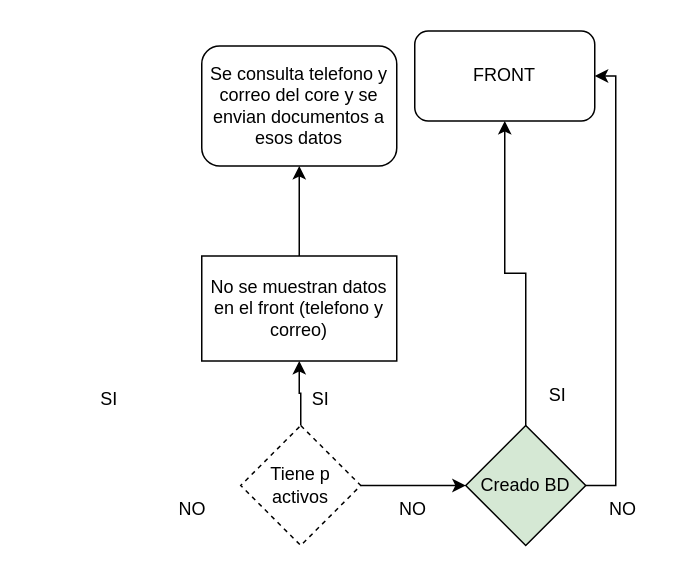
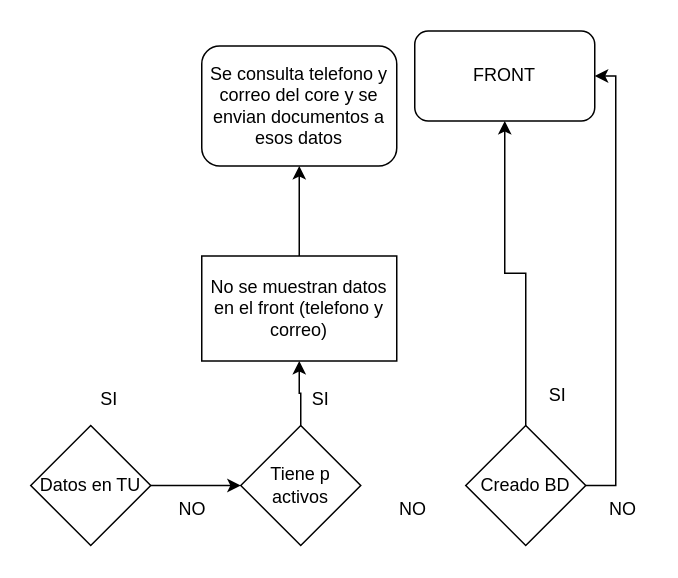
none -> (91, 485)
none -> (191, 485)
(301, 485) -> (301, 485)
(408, 485) -> none
(526, 485) -> (526, 485)
